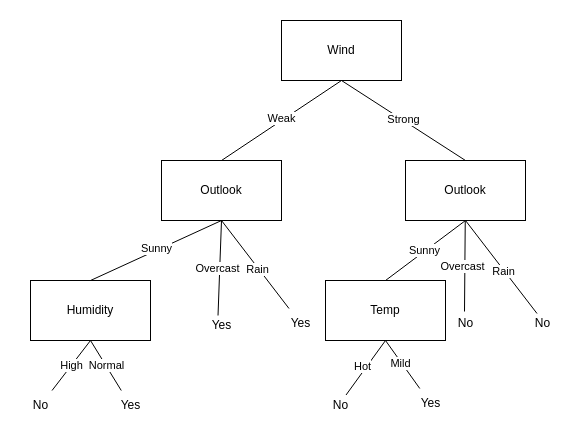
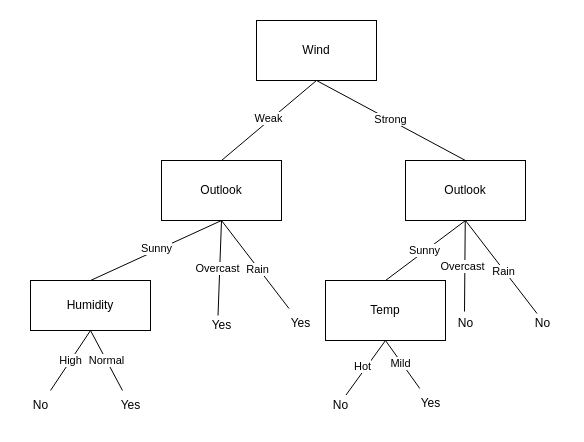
(342, 51) -> (317, 51)
(91, 311) -> (91, 306)
